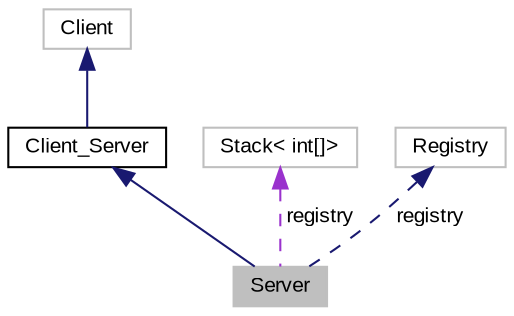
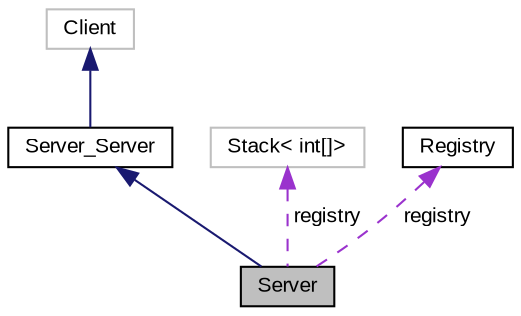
(87, 147) -> (90, 147)
(451, 147) -> (458, 147)
(365, 227) -> (372, 227)
(280, 287) -> (288, 287)
